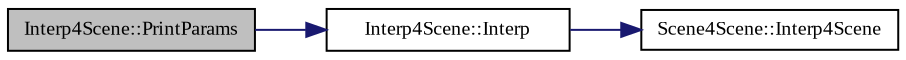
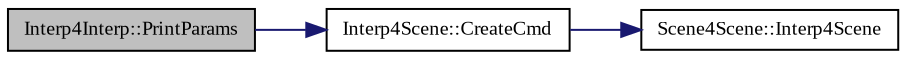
(131, 30) -> (131, 30)
(448, 30) -> (448, 30)
